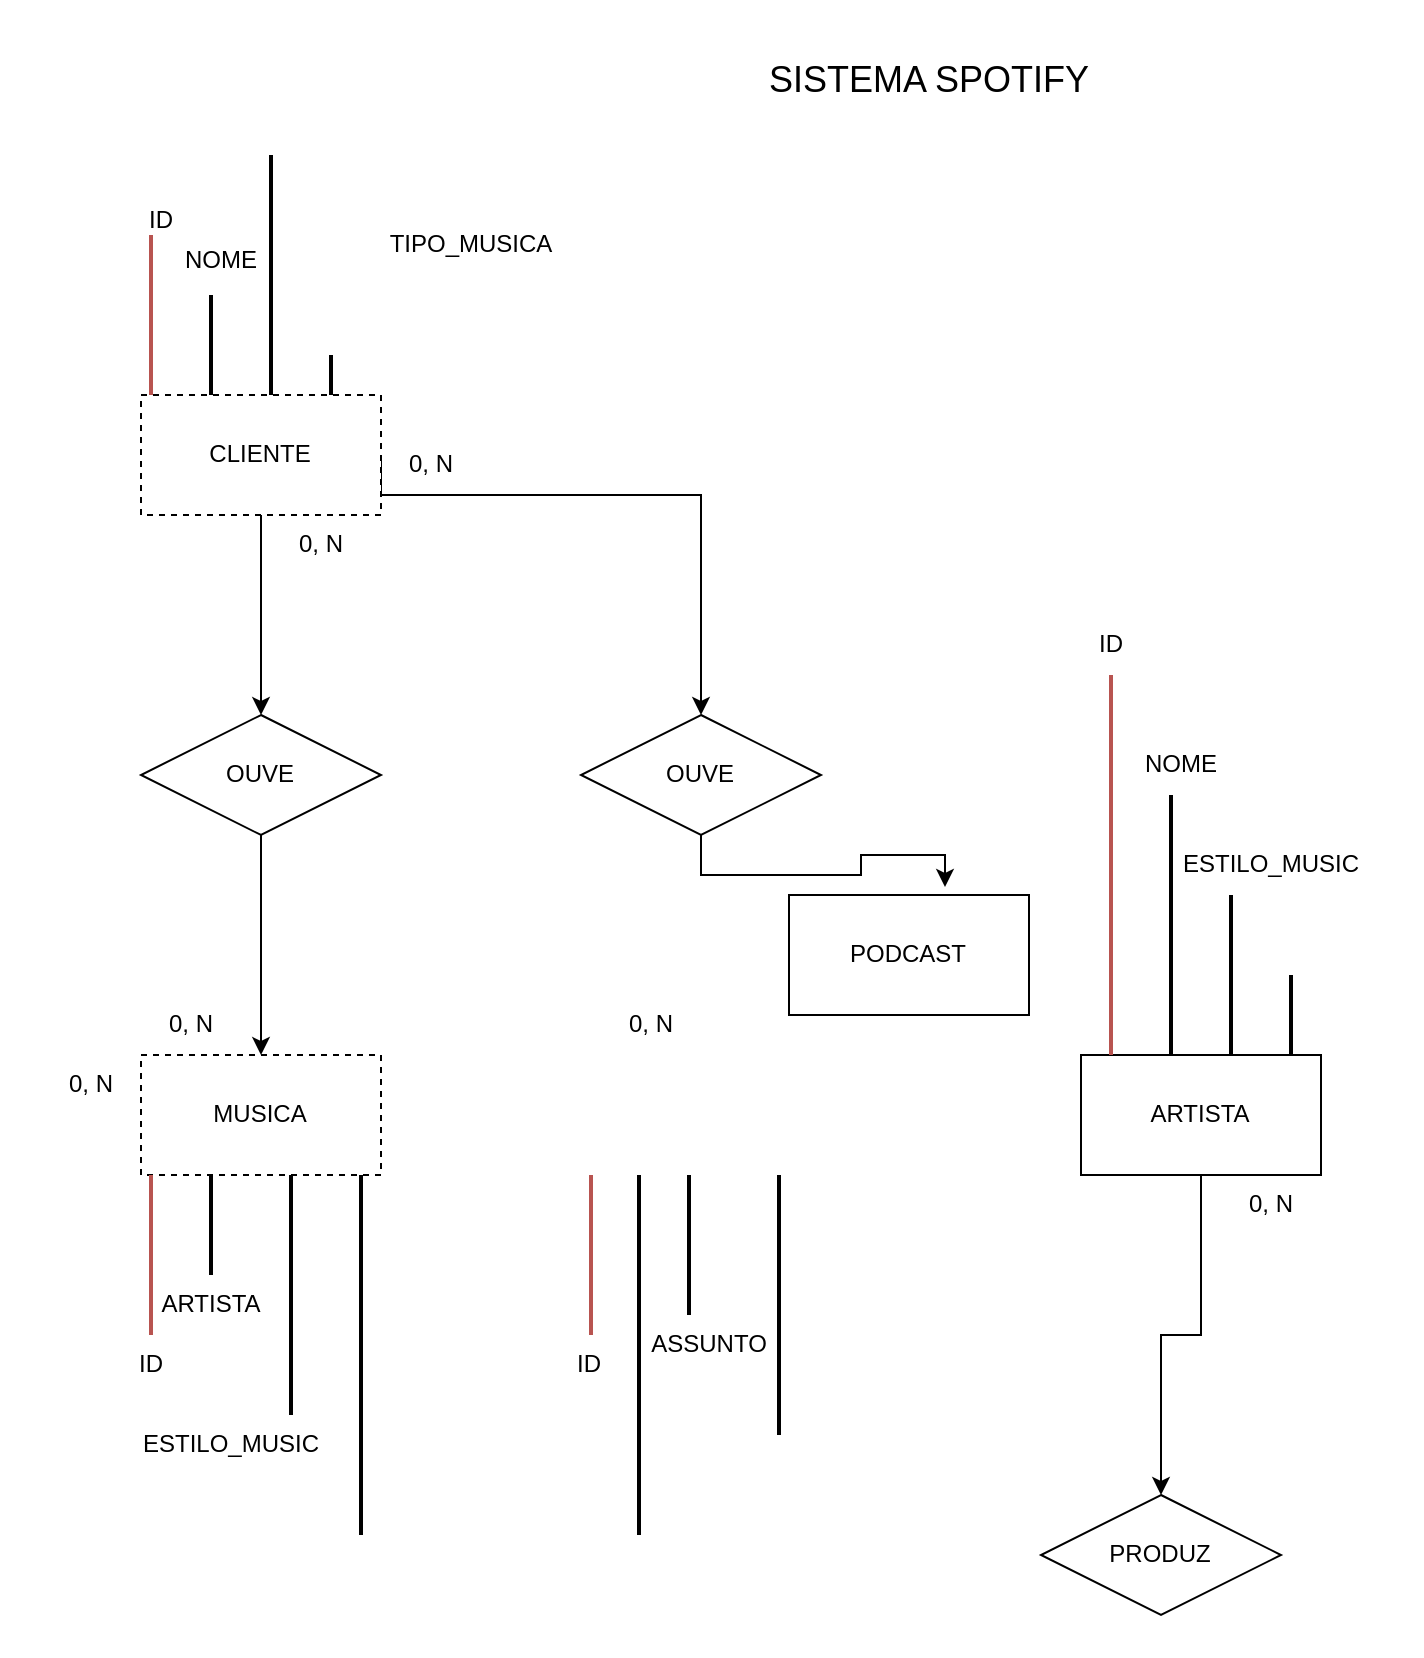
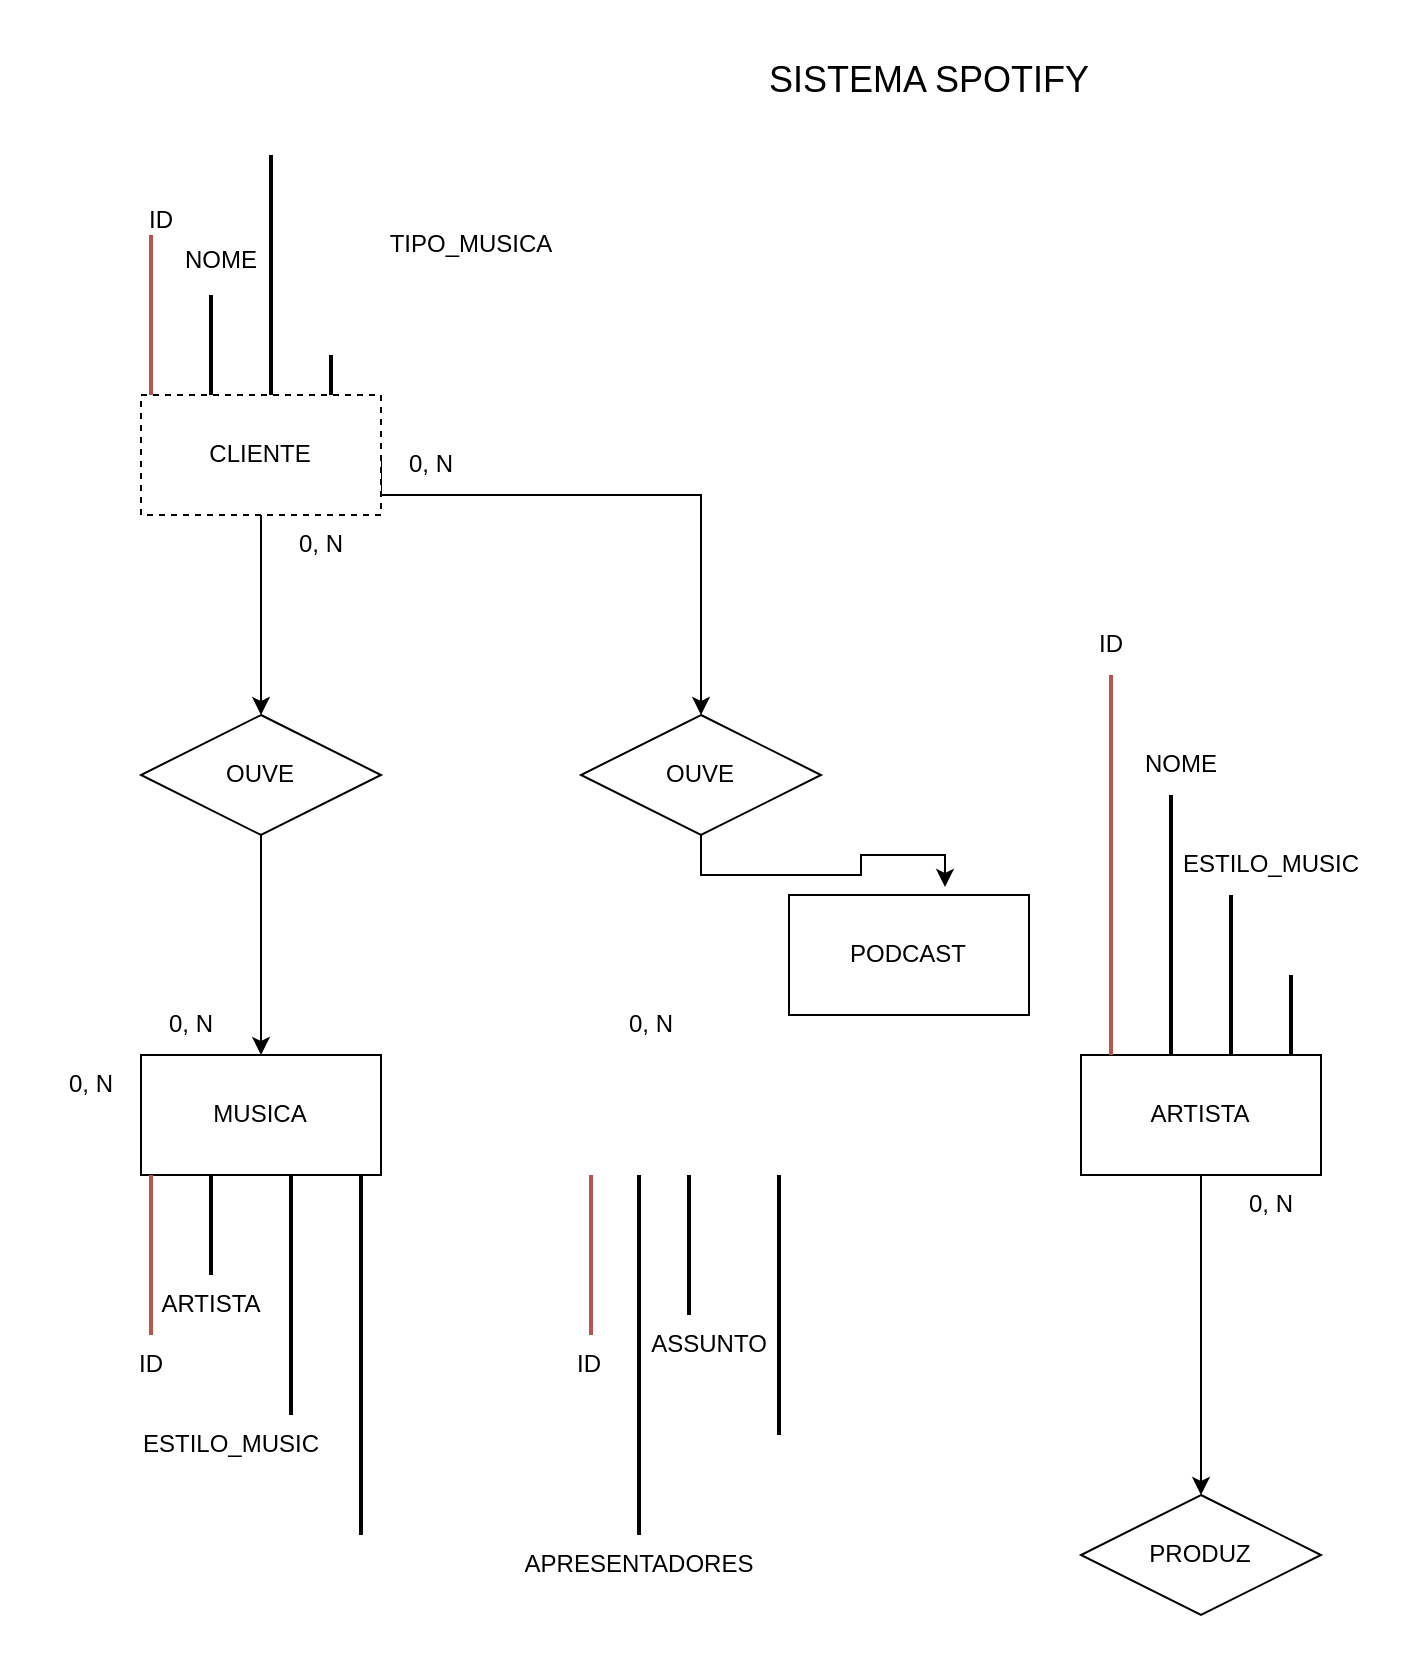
(261, 1115) -> (261, 1115)
(1161, 1555) -> (1201, 1555)
none -> (639, 1565)
